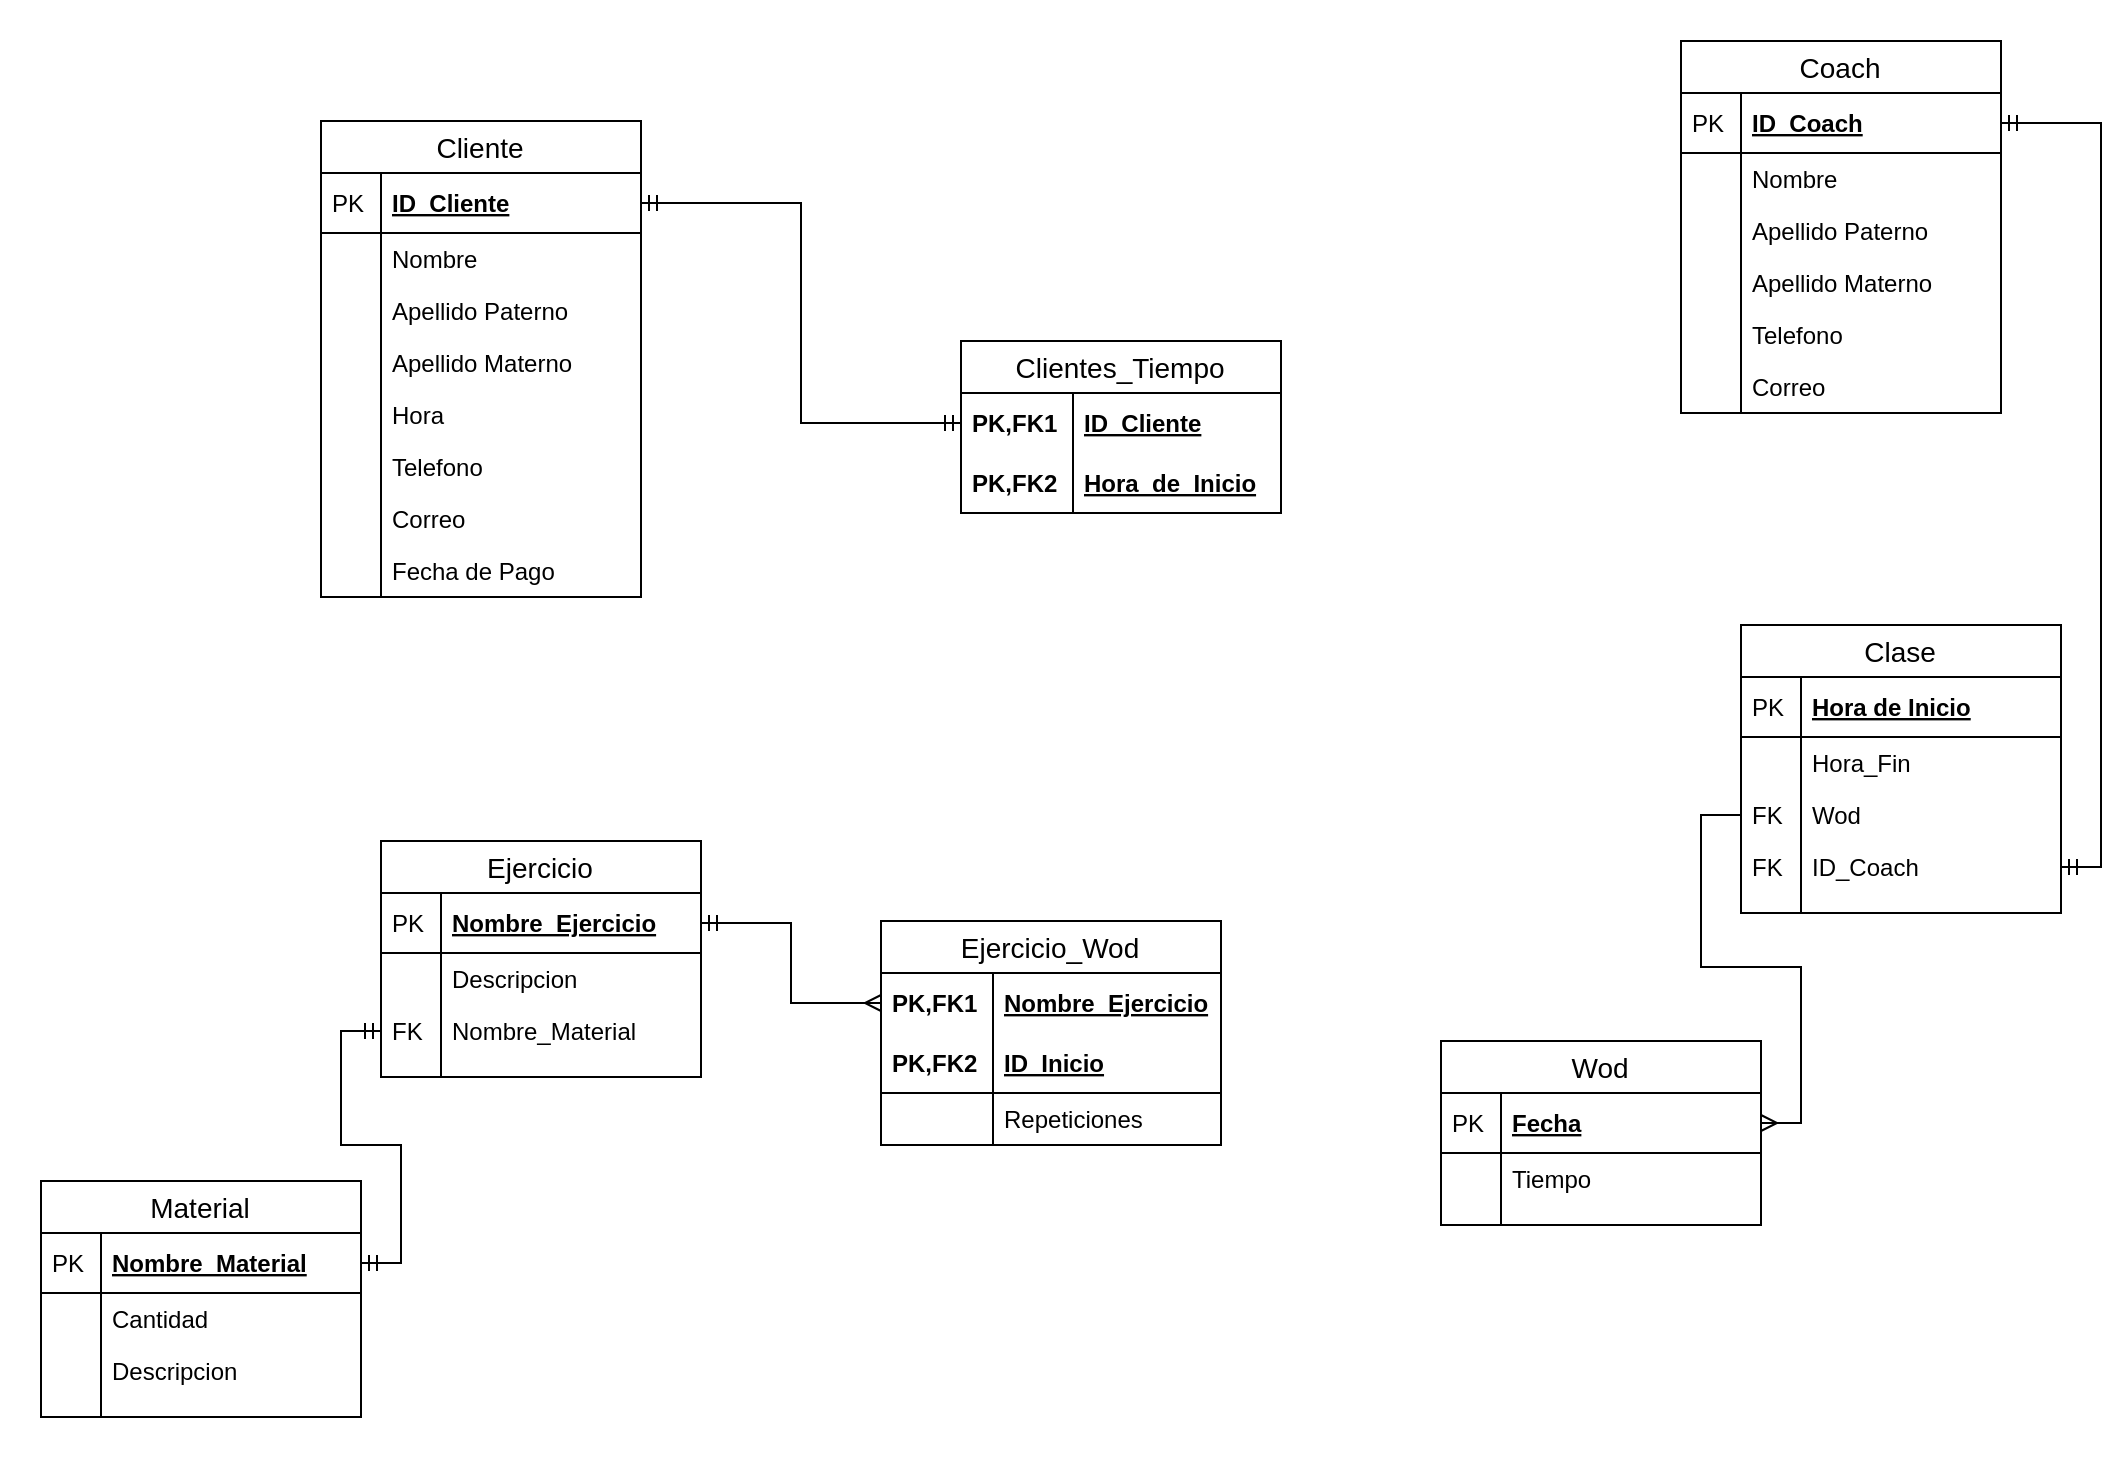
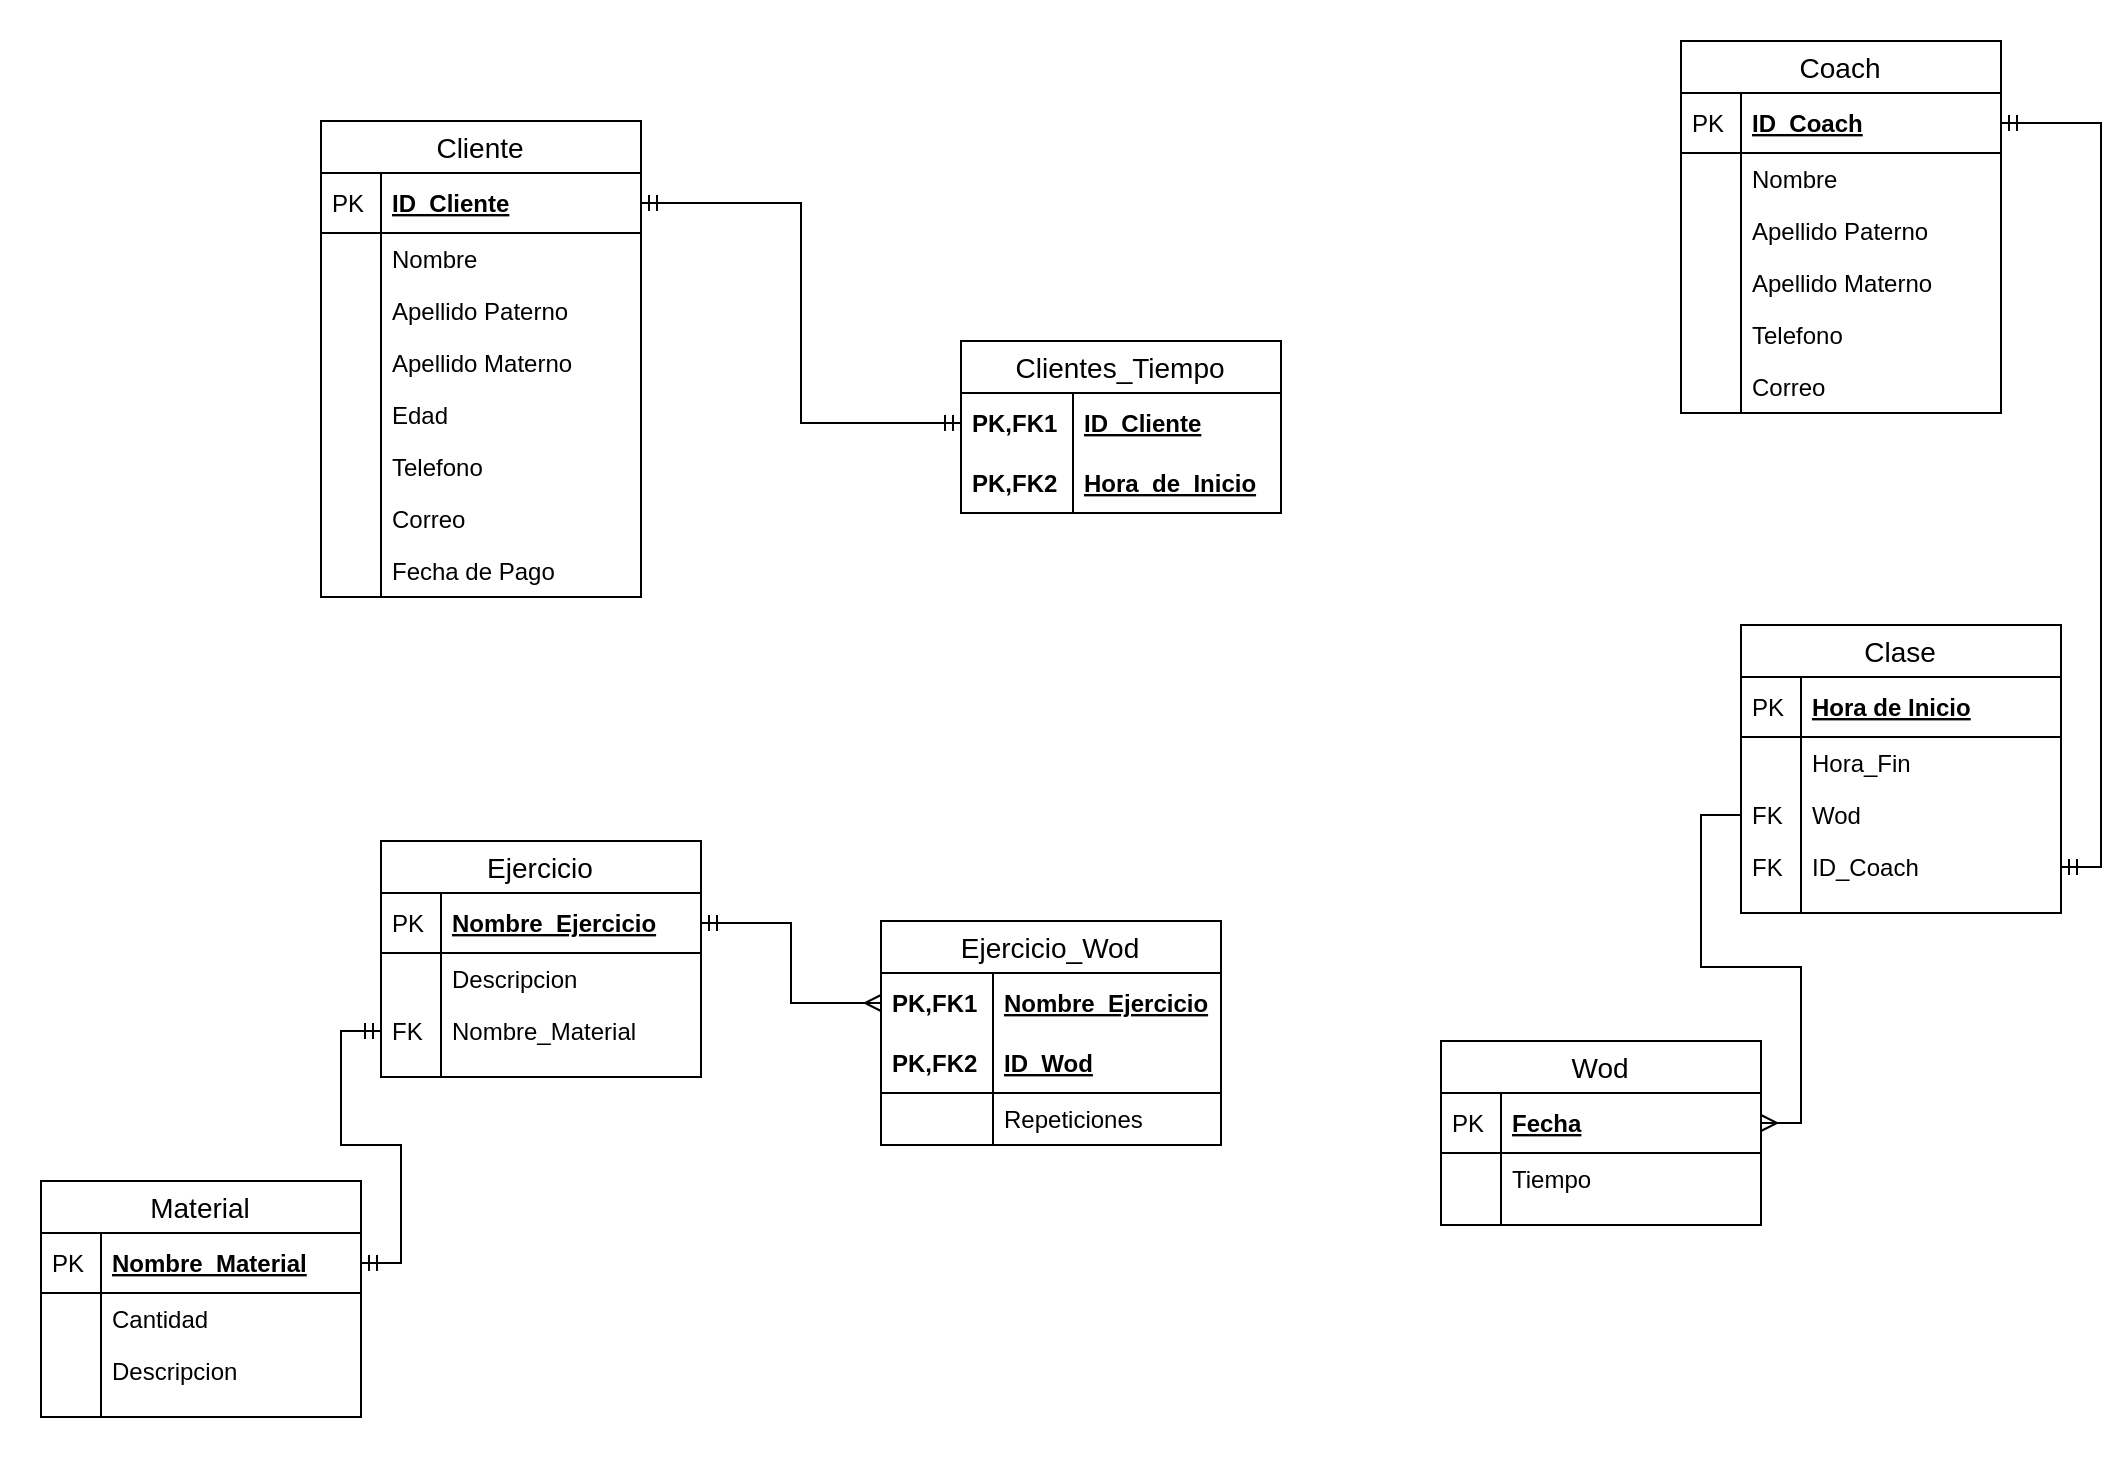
(419, 416) -> (419, 416)
(1058, 1064) -> (1044, 1064)
